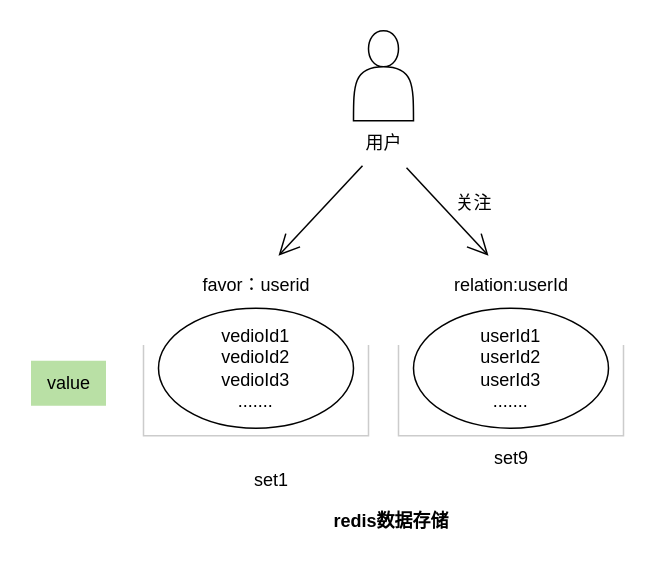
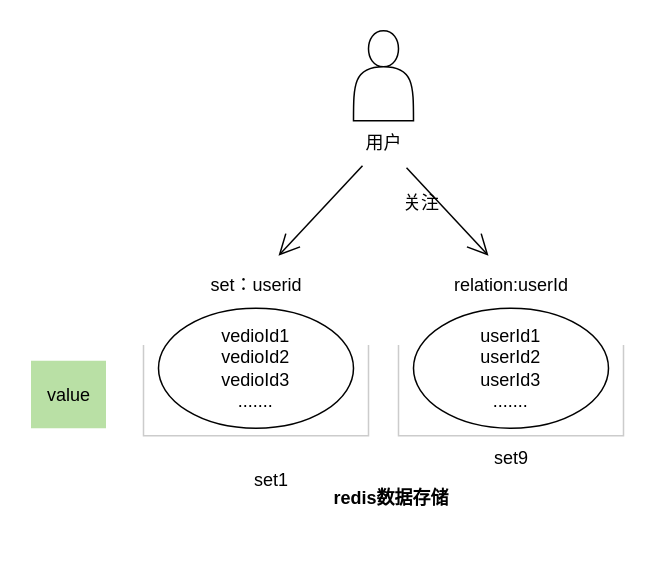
(473, 203) -> (421, 203)
(257, 286) -> (257, 286)
(68, 383) -> (68, 395)
(390, 521) -> (390, 499)
